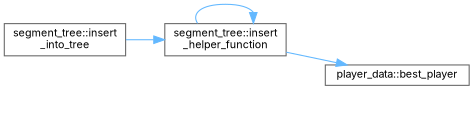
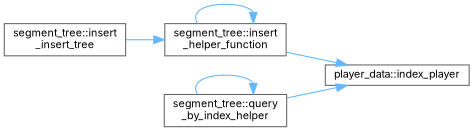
(65, 40) -> (65, 40)
(397, 75) -> (397, 75)
none -> (225, 111)
